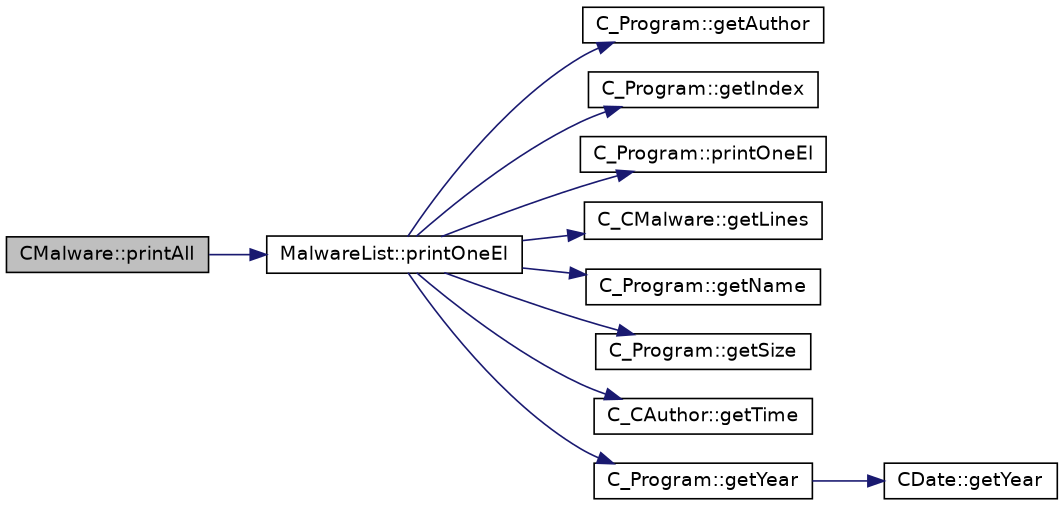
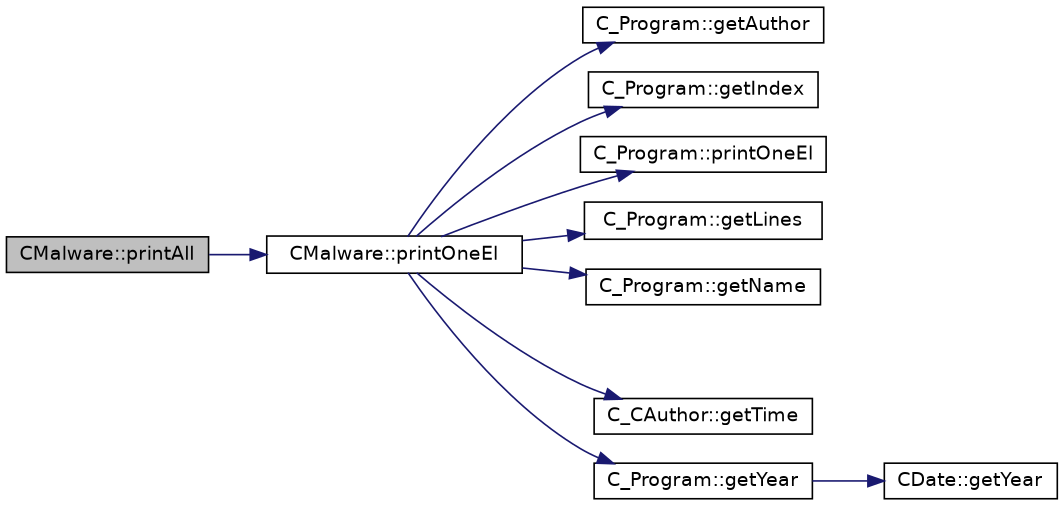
(703, 221) -> (703, 221)
(394, 255) -> (394, 255)
(703, 352) -> none
